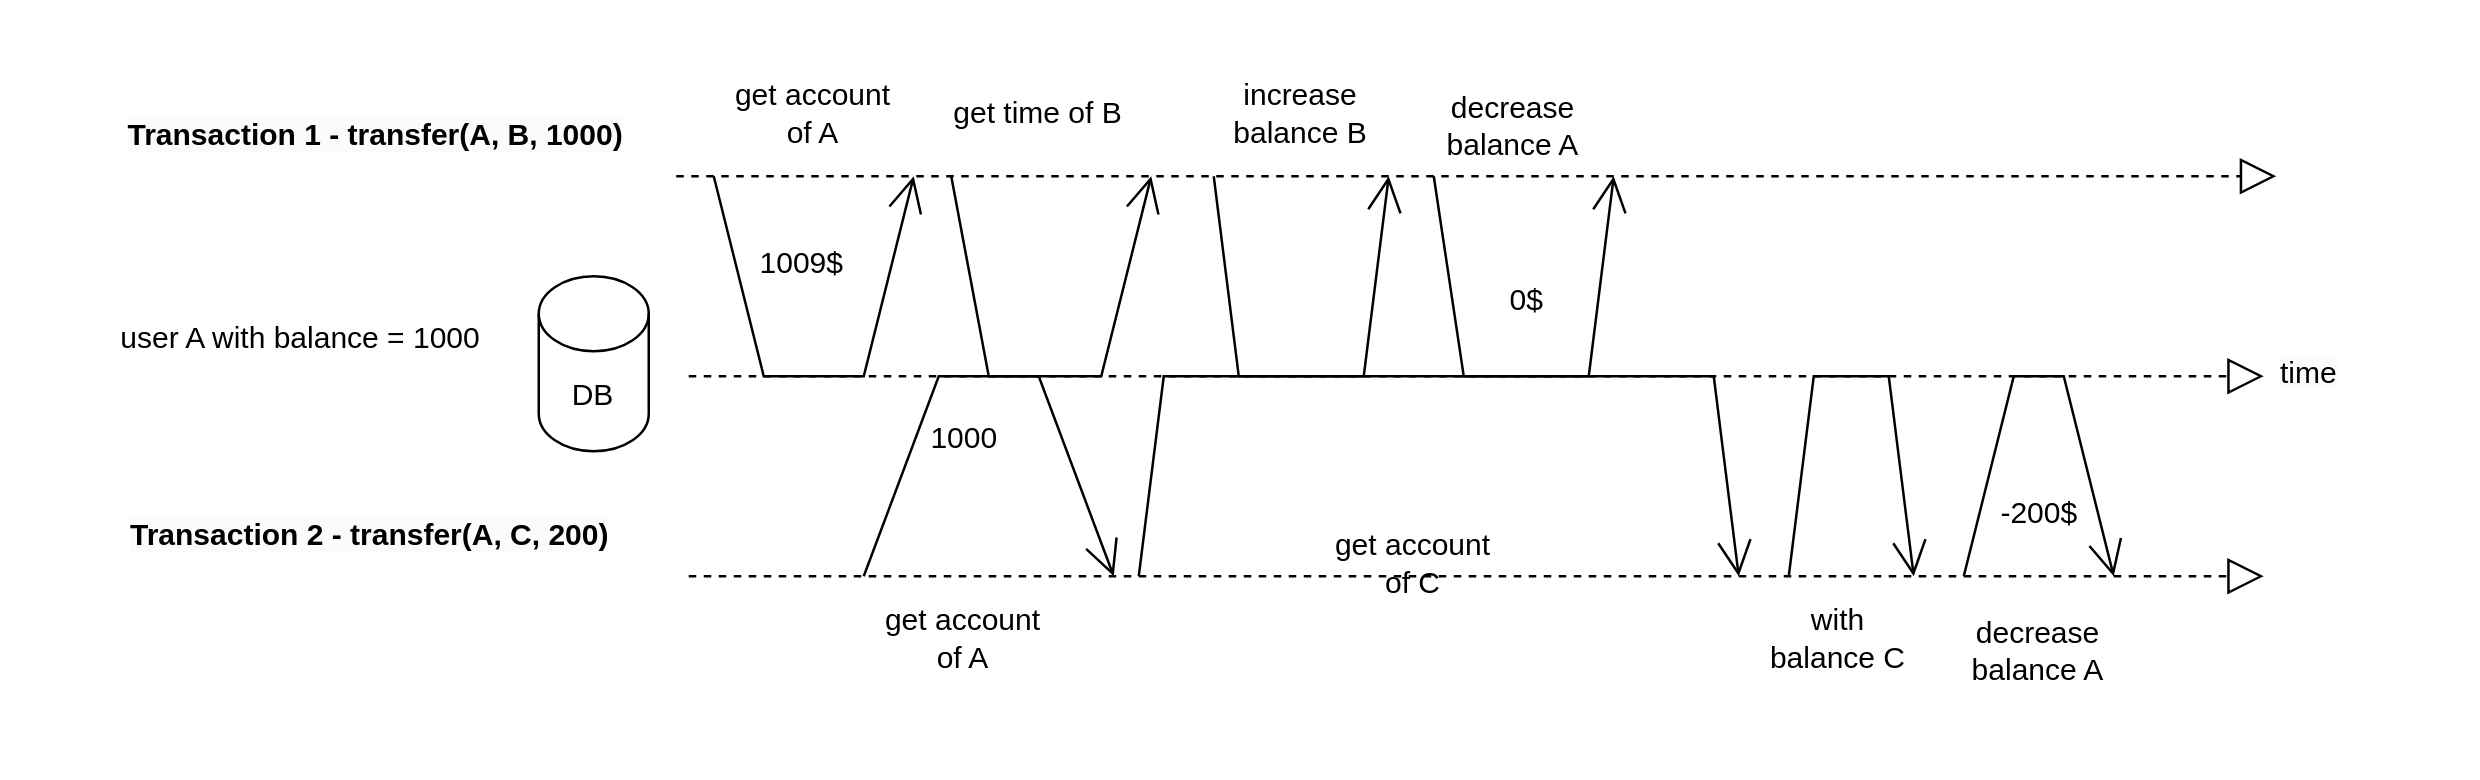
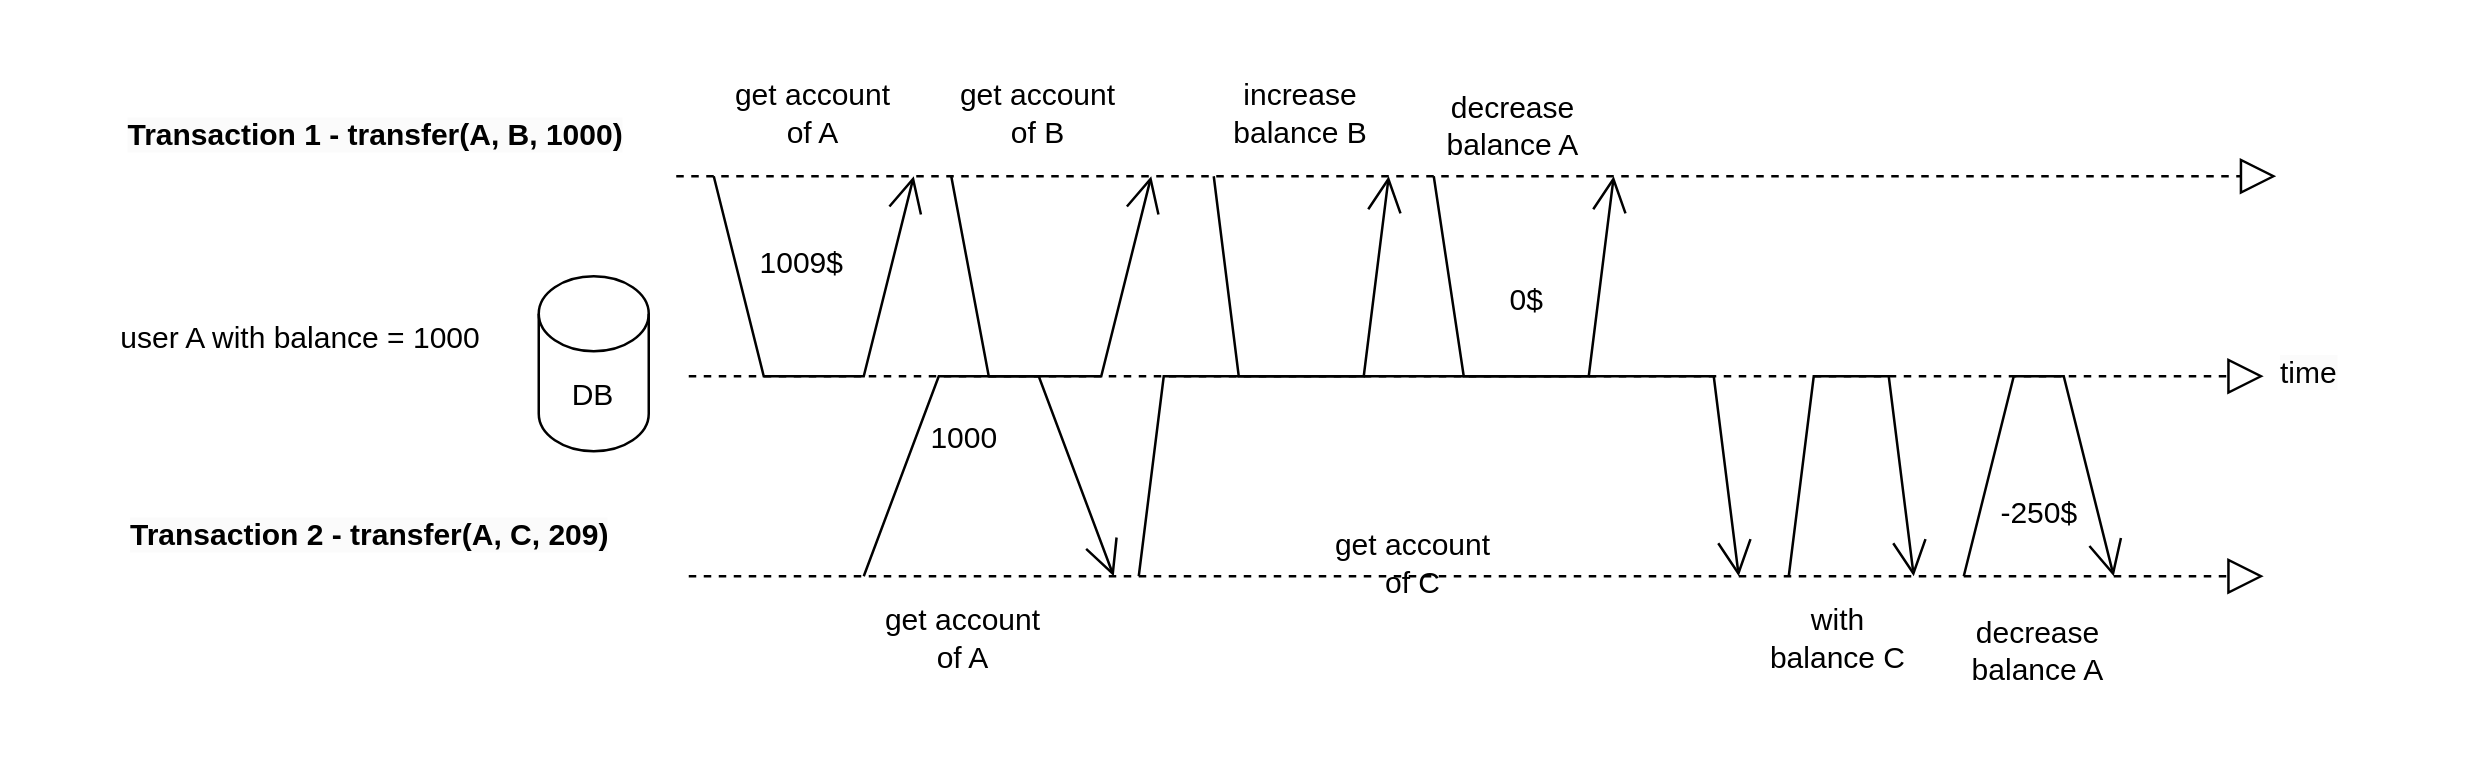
(1039, 114) -> (1039, 114)
(2040, 514) -> (2040, 514)
(398, 537) -> (398, 537)
